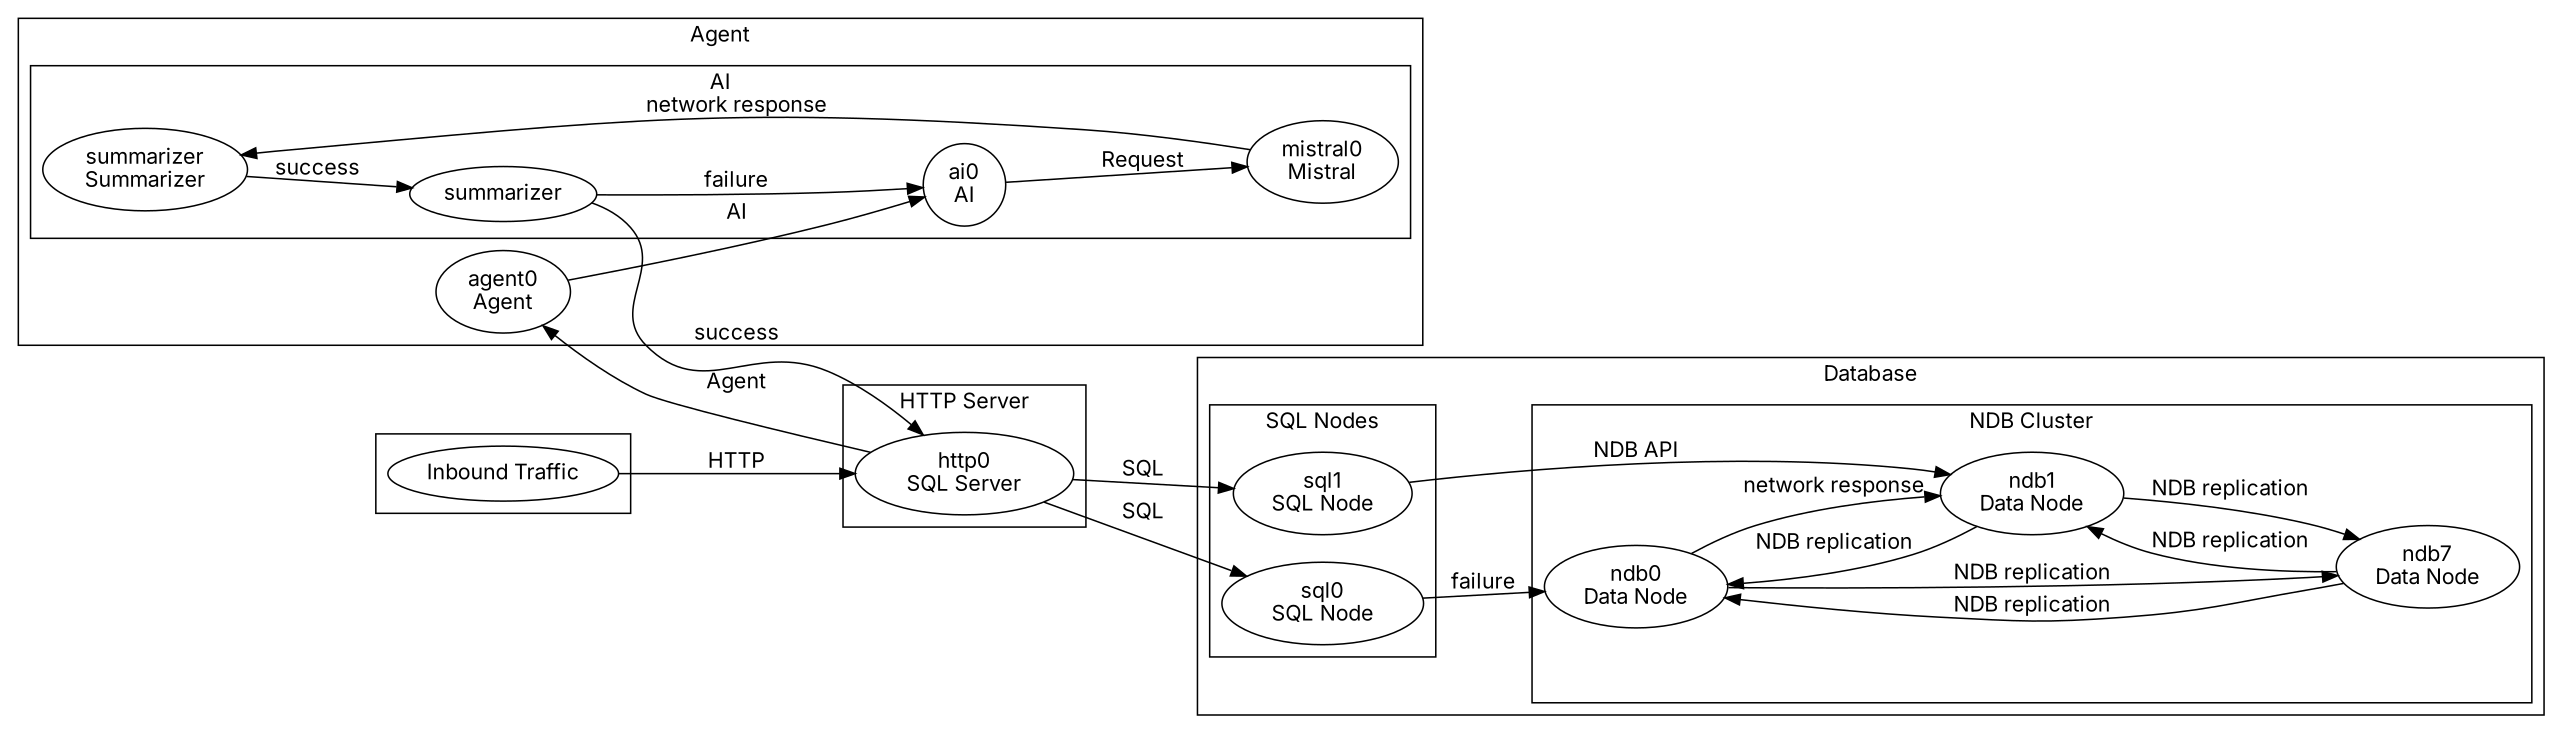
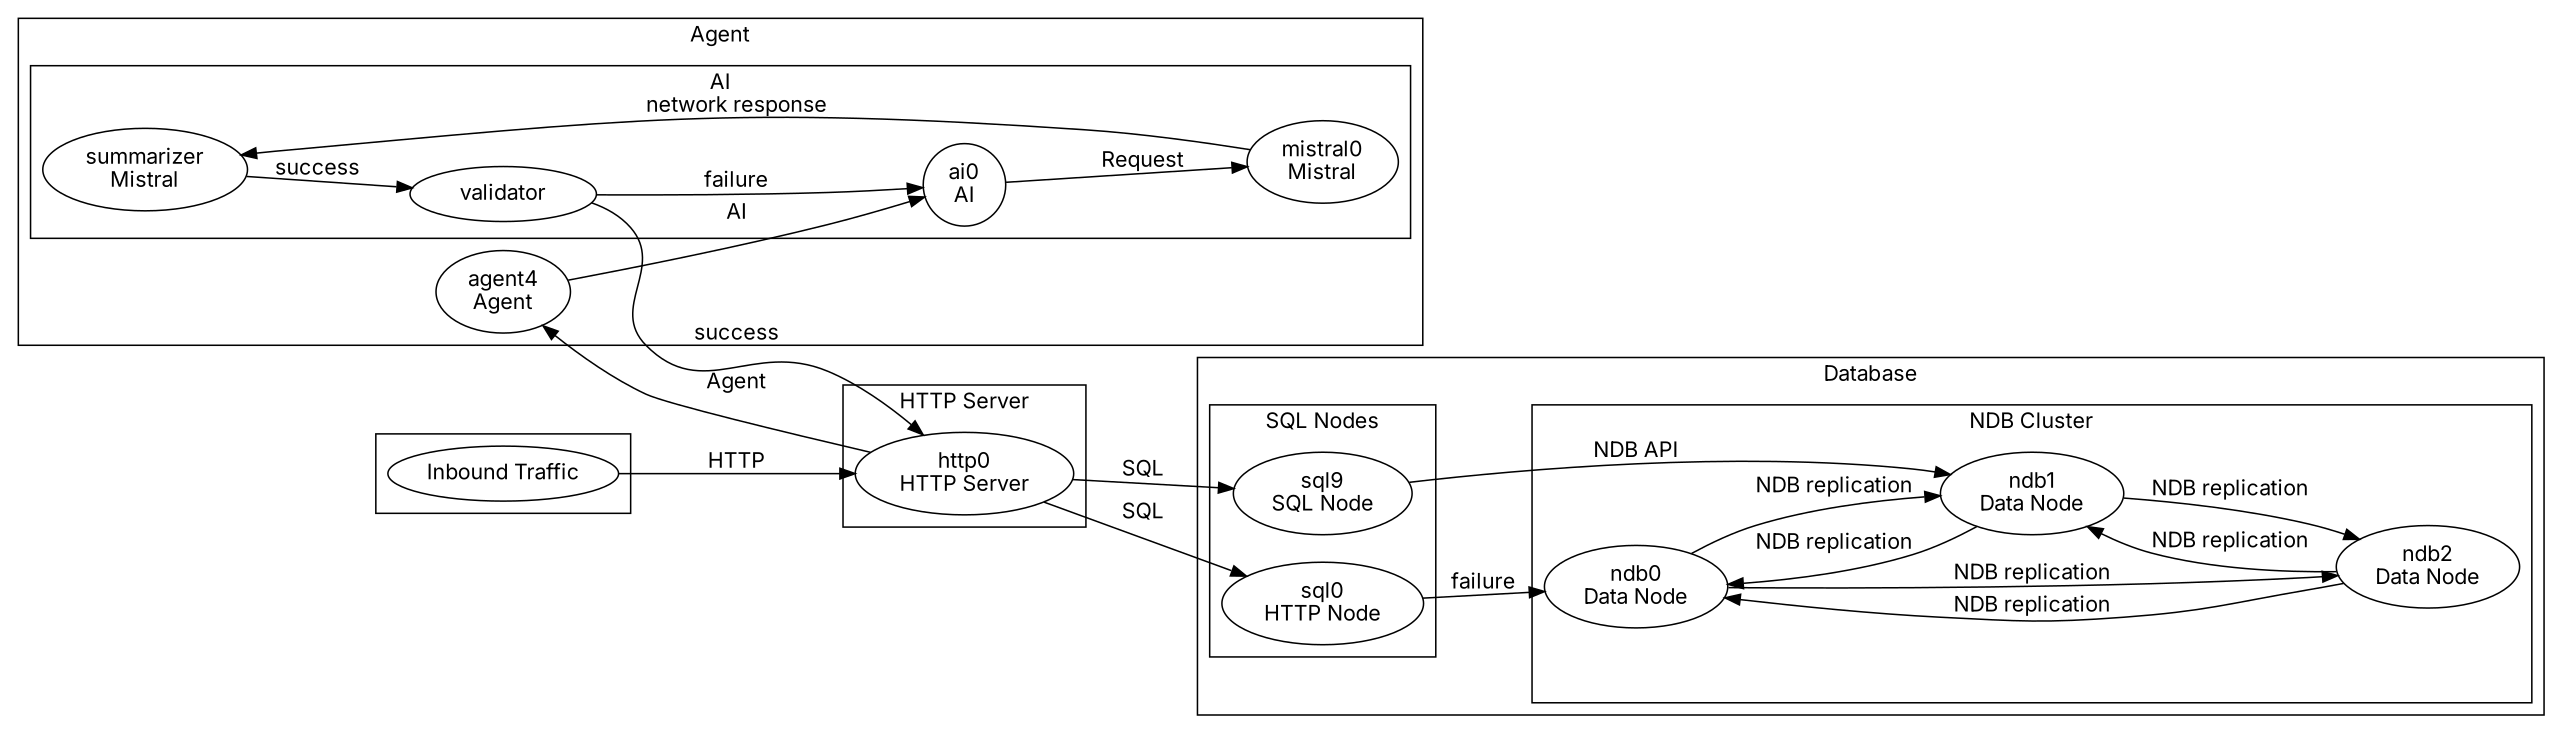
(145, 170) -> (145, 170)
(503, 194) -> (503, 194)
(503, 292) -> (503, 292)
(964, 474) -> (964, 474)
(1834, 487) -> (1834, 487)
(1323, 493) -> (1323, 493)
(2428, 567) -> (2428, 567)
(1323, 603) -> (1323, 603)
